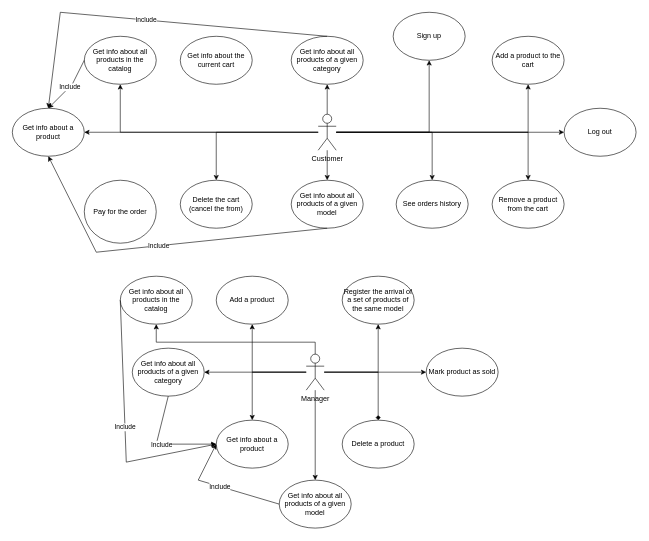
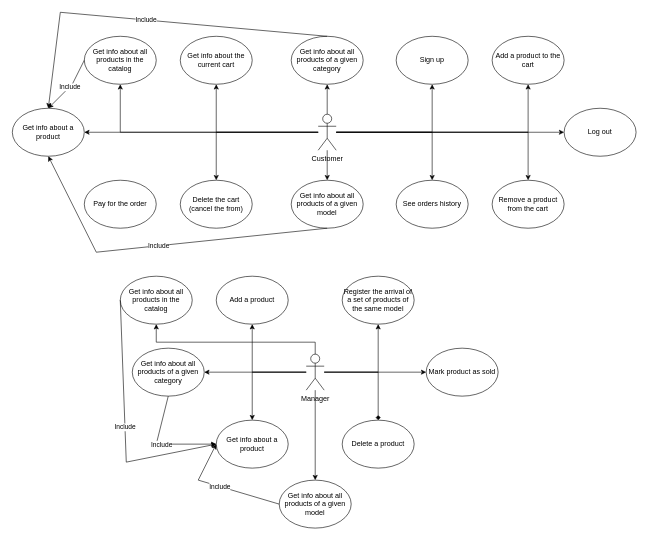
(429, 36) -> (432, 60)
none -> (216, 89)
(120, 212) -> (120, 204)
